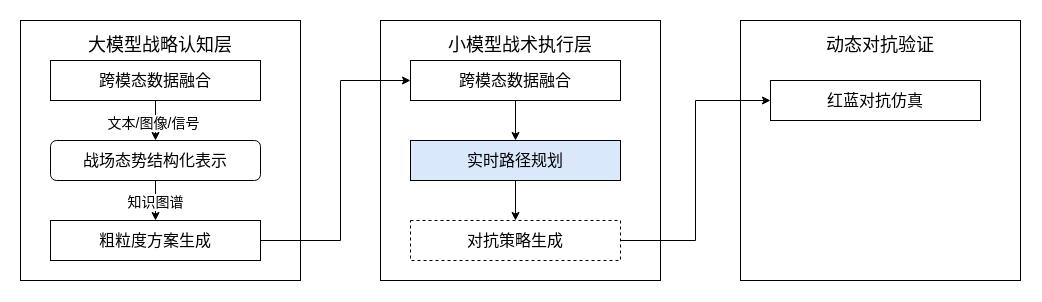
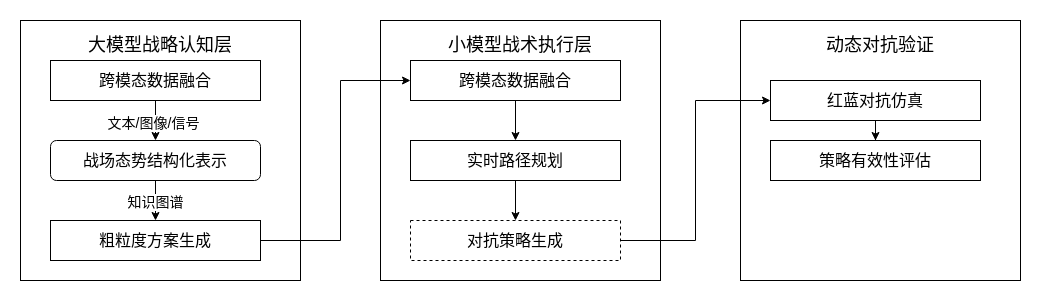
none -> (876, 135)
(516, 161) -> (516, 161)
none -> (876, 161)
